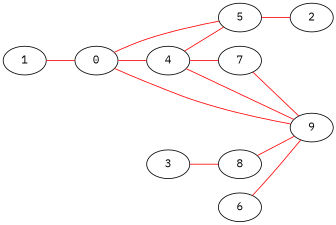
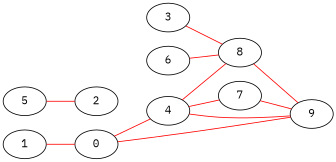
(166, 33) -> none
(204, 39) -> (204, 82)
(277, 168) -> (204, 57)
